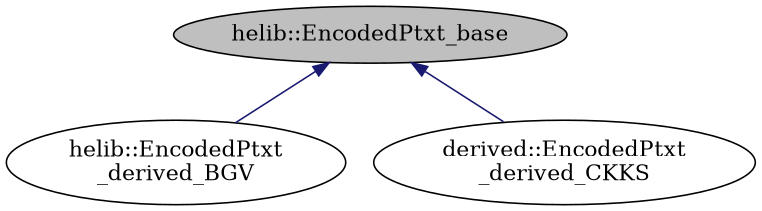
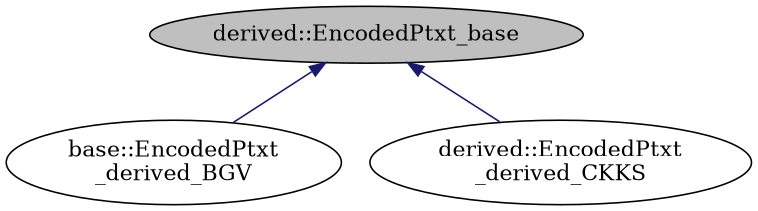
(370, 35) -> (366, 35)
(176, 162) -> (174, 162)
